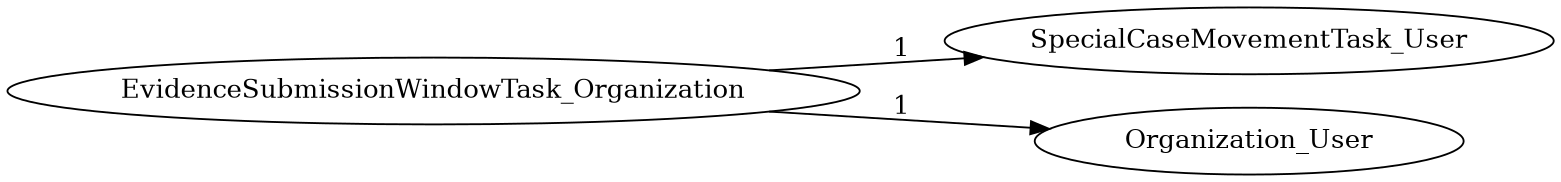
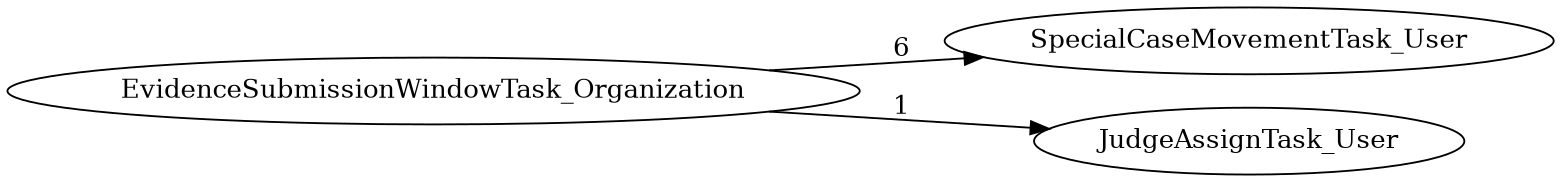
(902, 49) -> (902, 49)
(1249, 141) -> (1249, 141)
